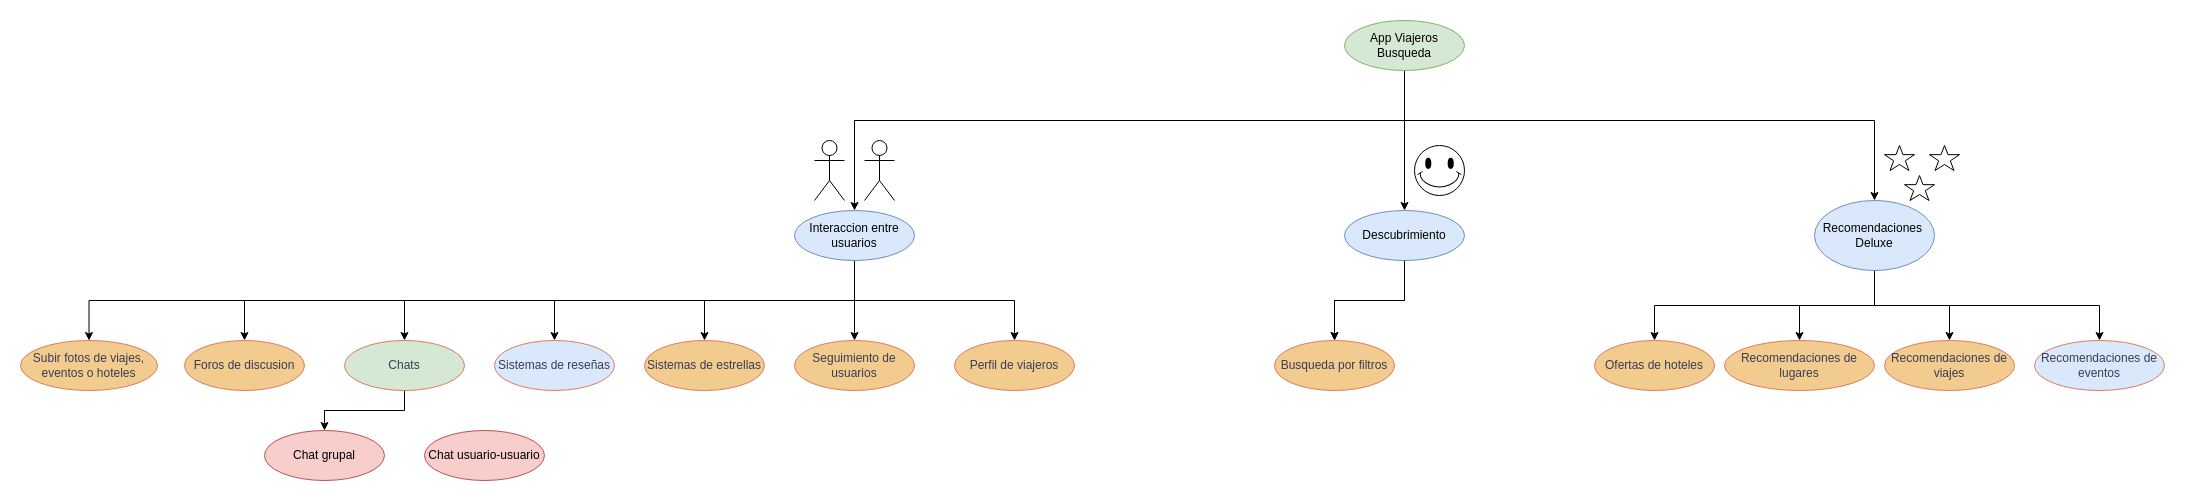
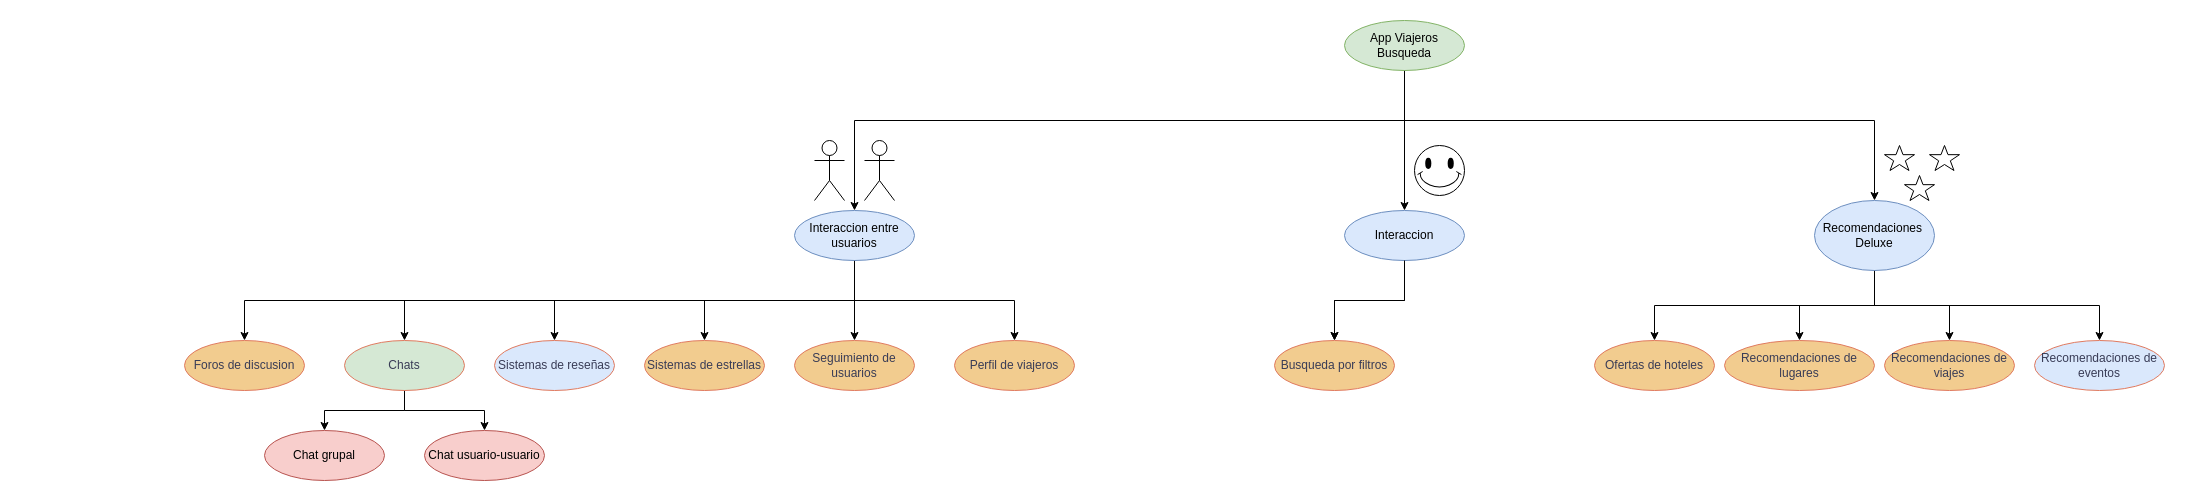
(1405, 236) -> (1405, 236)
(149, 301) -> none
(89, 366) -> none
none -> (452, 411)
